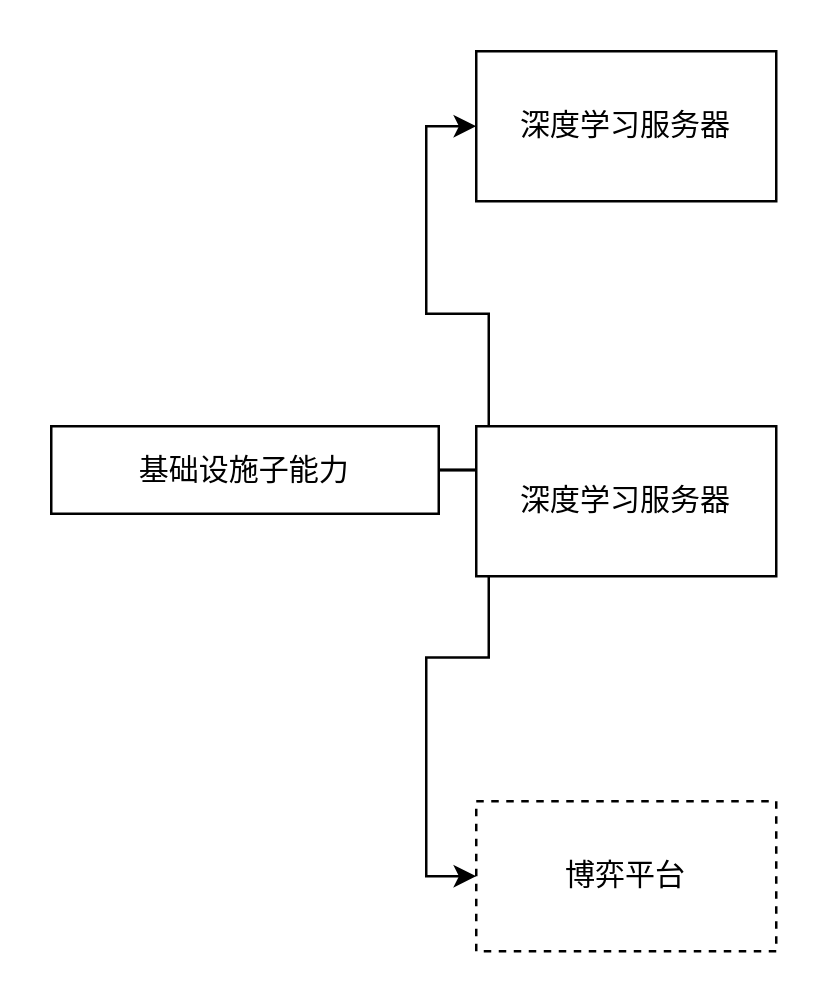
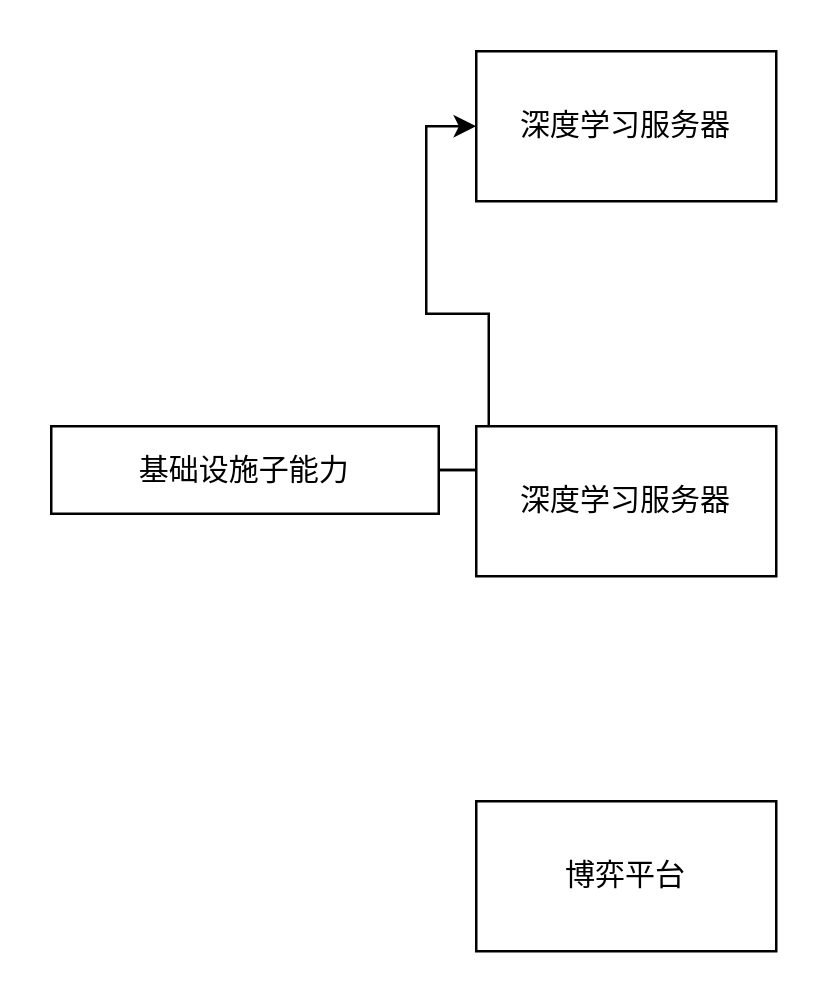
(426, 712) -> none
(626, 876) -> (626, 876)
